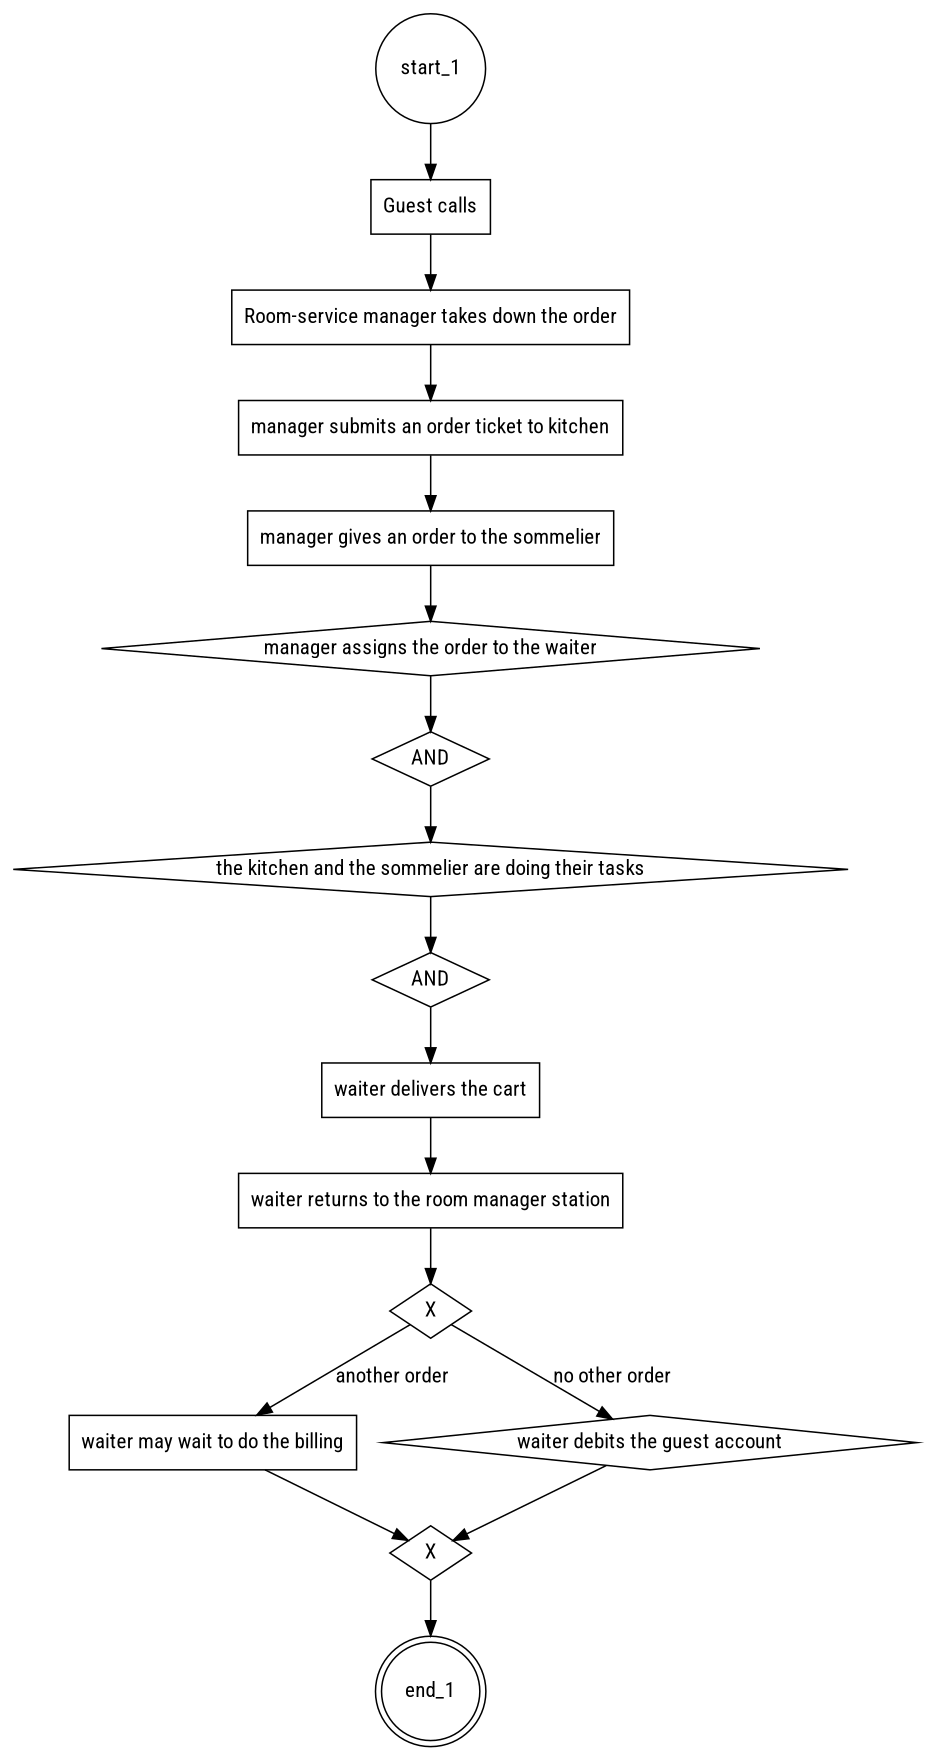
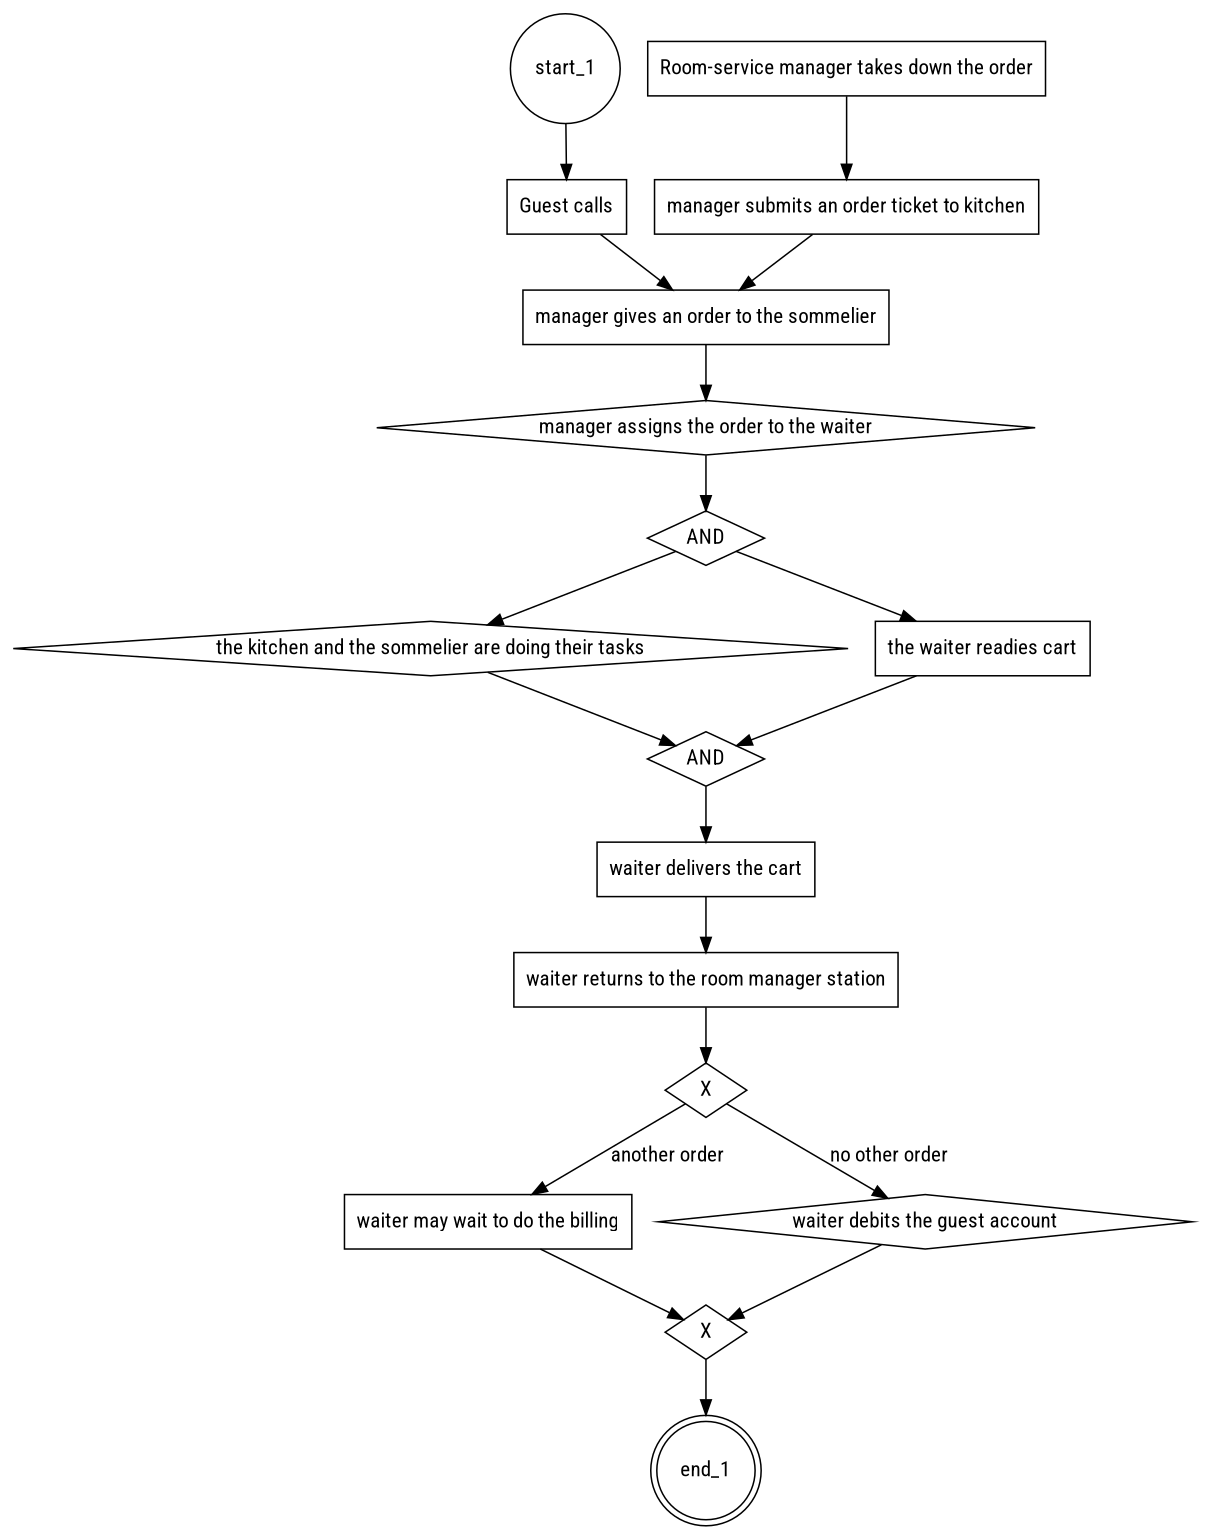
(431, 255) -> (630, 257)
none -> (983, 649)
